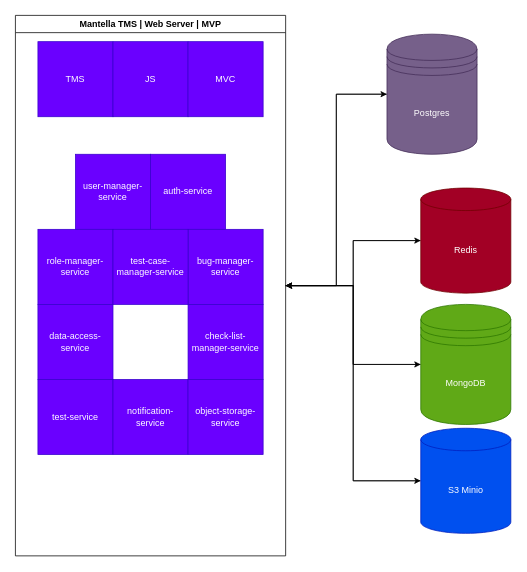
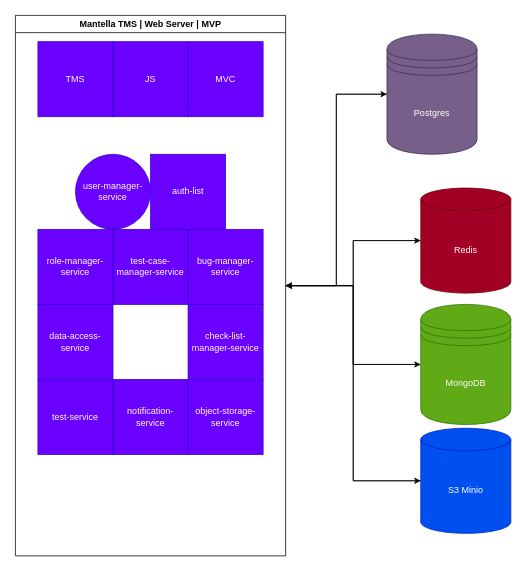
(113, 192) -> (113, 192)
(188, 192) -> (188, 192)
